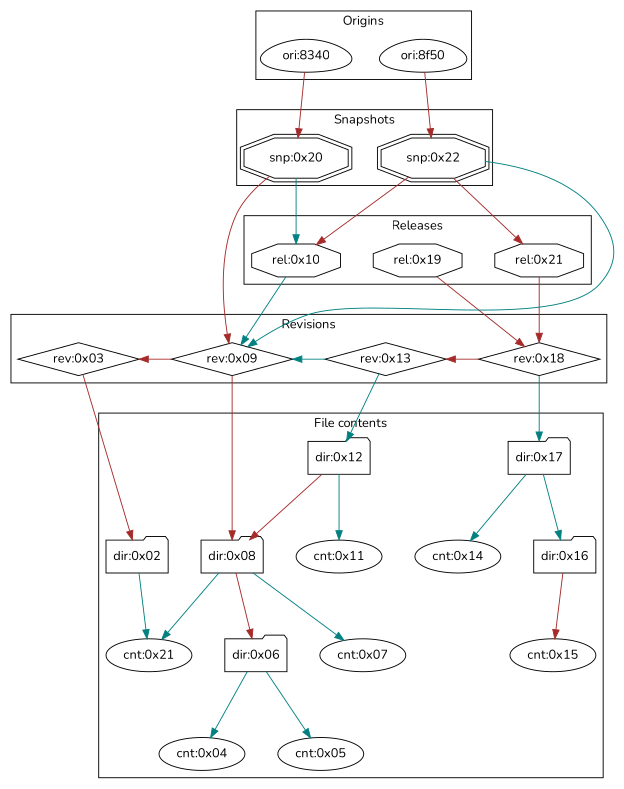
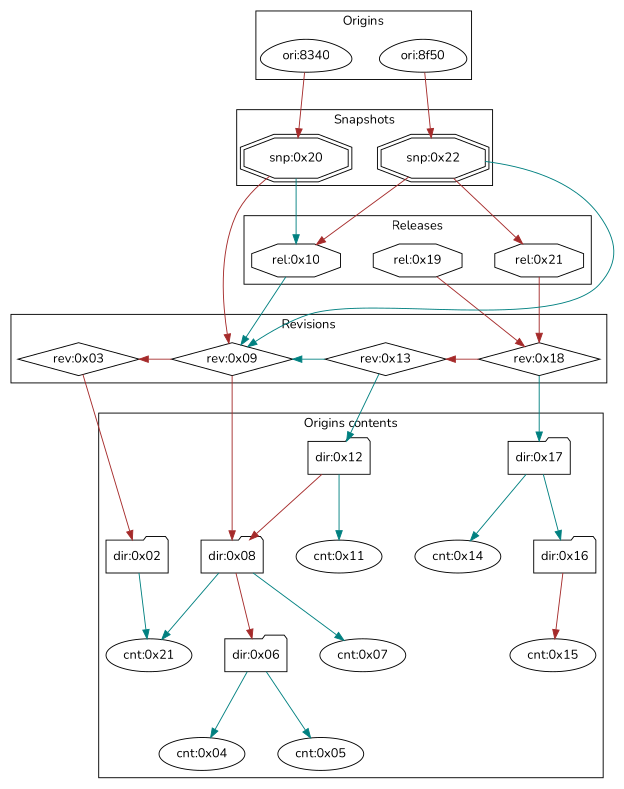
(351, 424) -> (351, 424)
